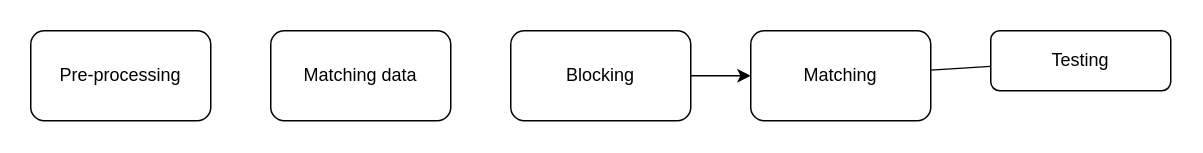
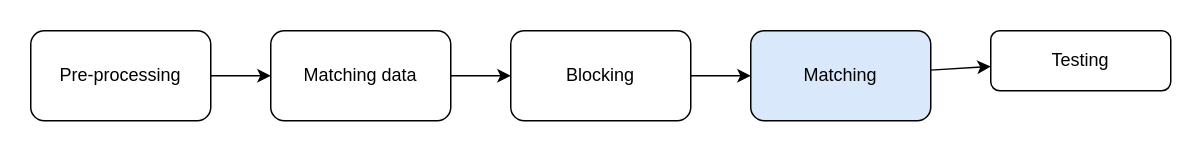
(983, 67) -> (979, 67)
none -> (236, 76)
none -> (476, 76)
(841, 76) -> (841, 76)
